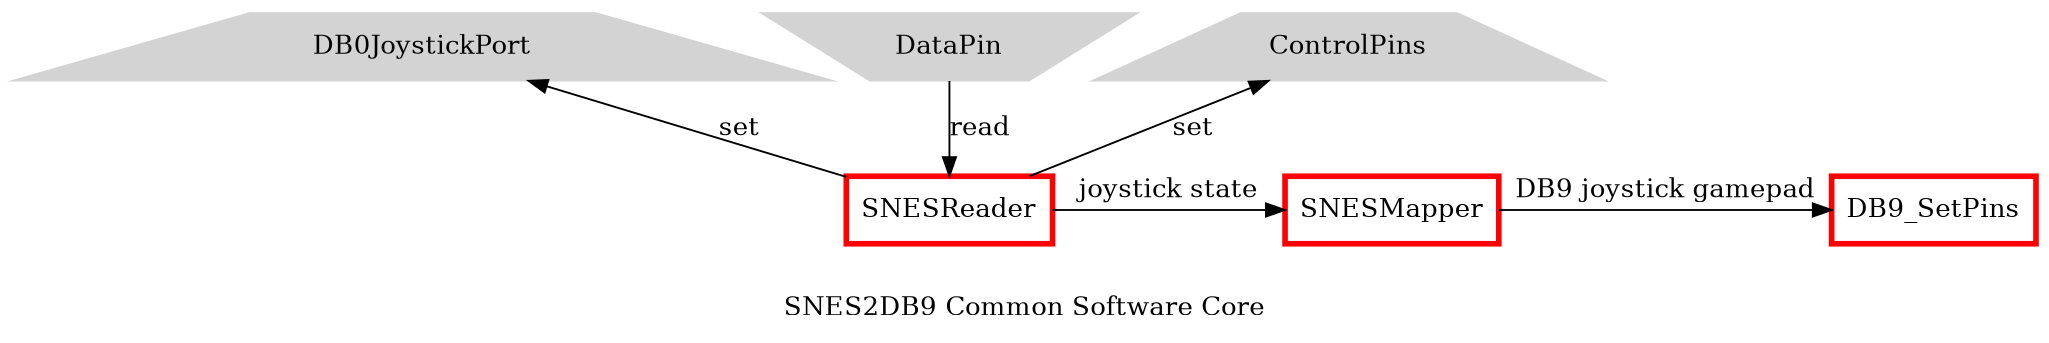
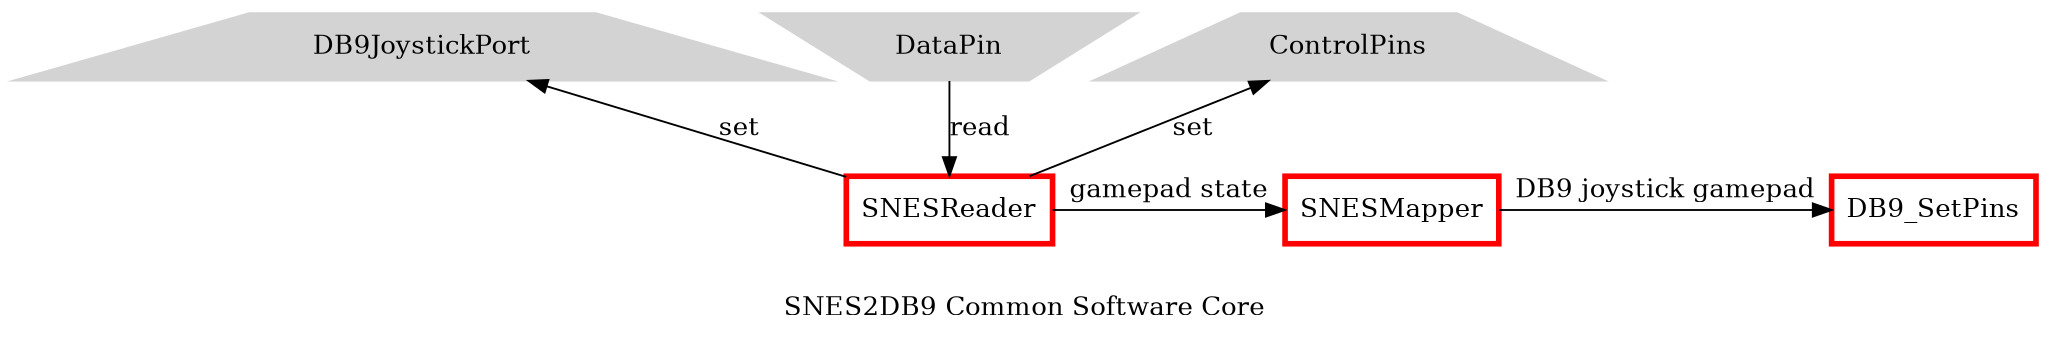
(423, 47) -> (423, 47)
(1169, 190) -> (1169, 190)
